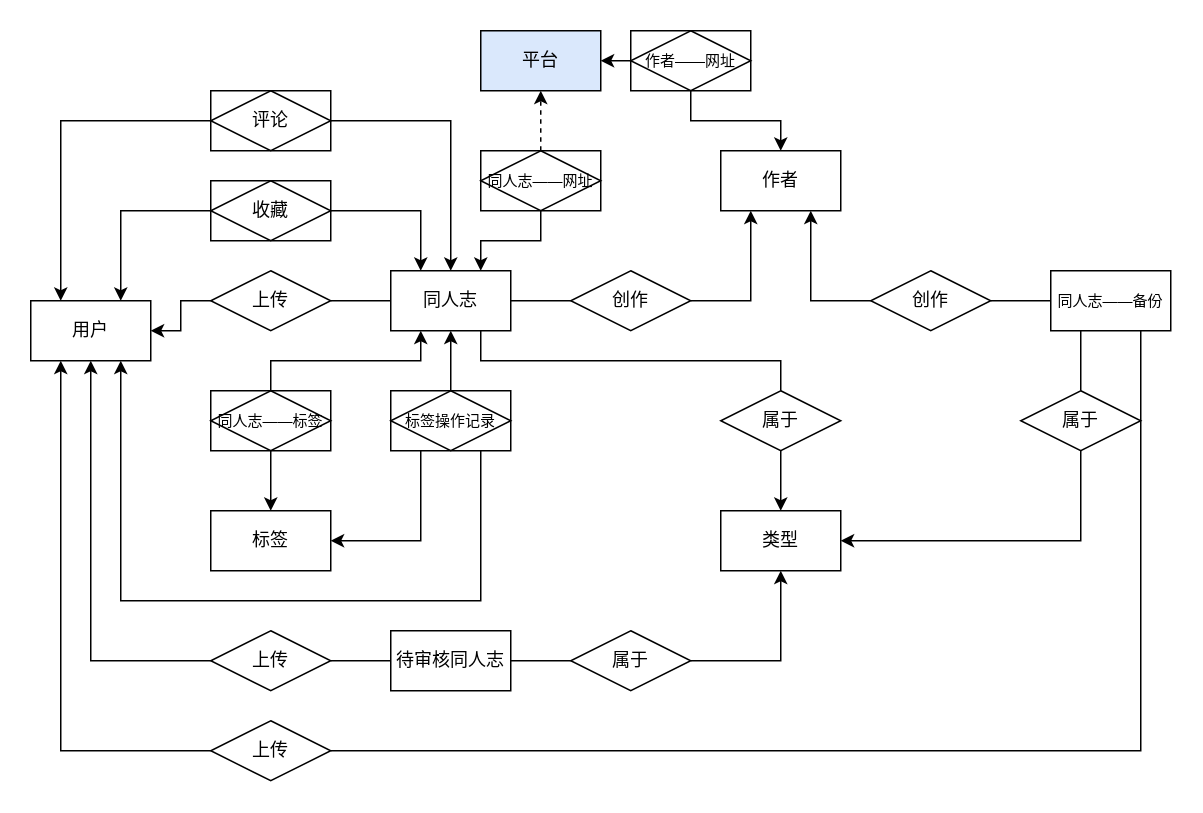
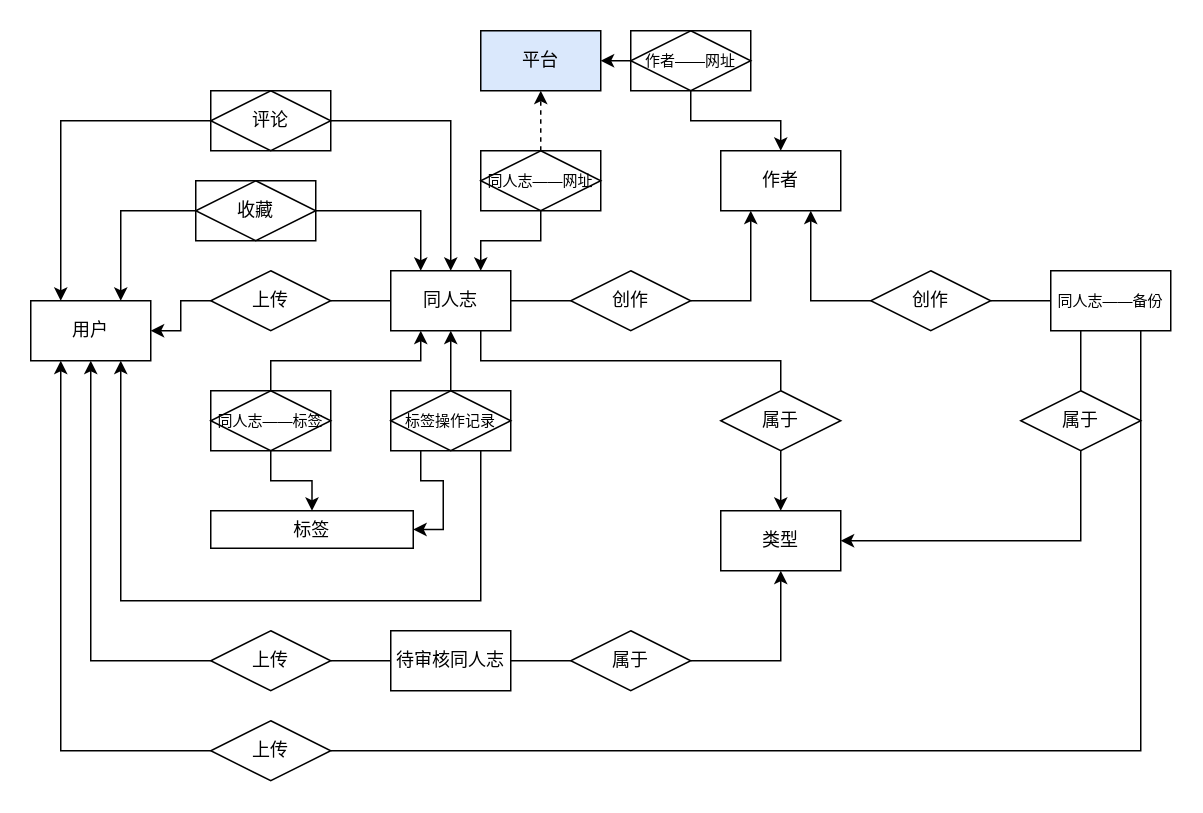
(271, 211) -> (256, 211)
(271, 541) -> (312, 530)
